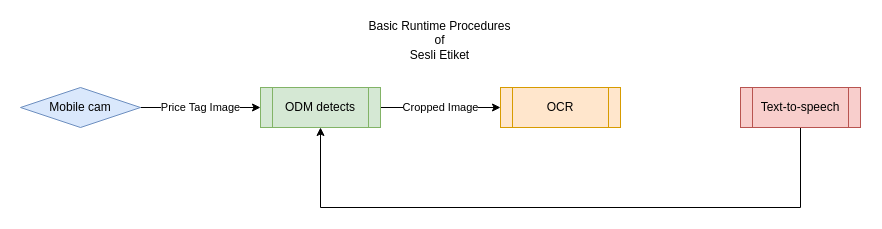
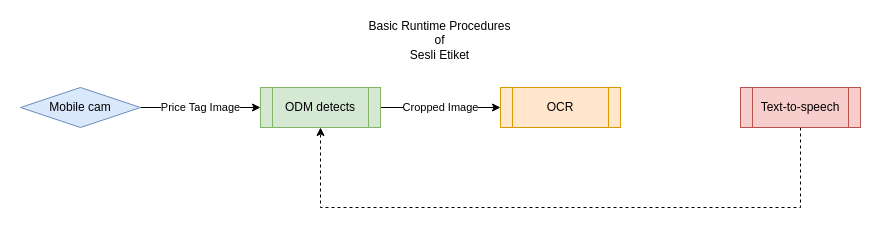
(565, 208) -> (565, 208)
